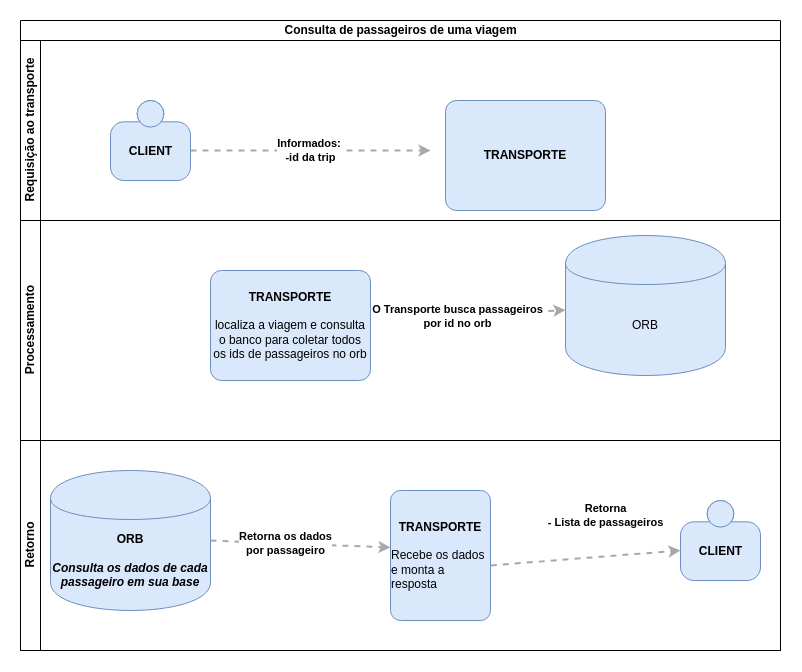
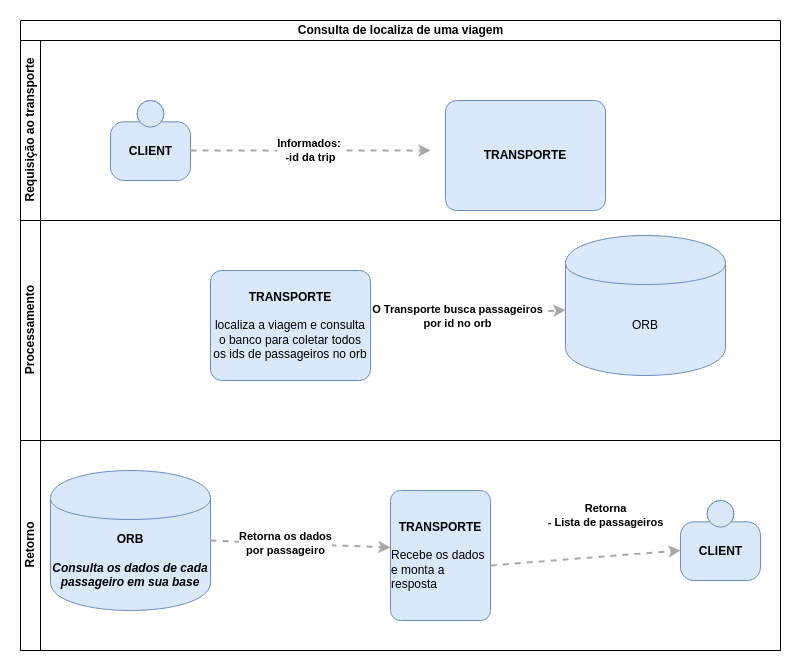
(401, 31) -> (401, 31)
